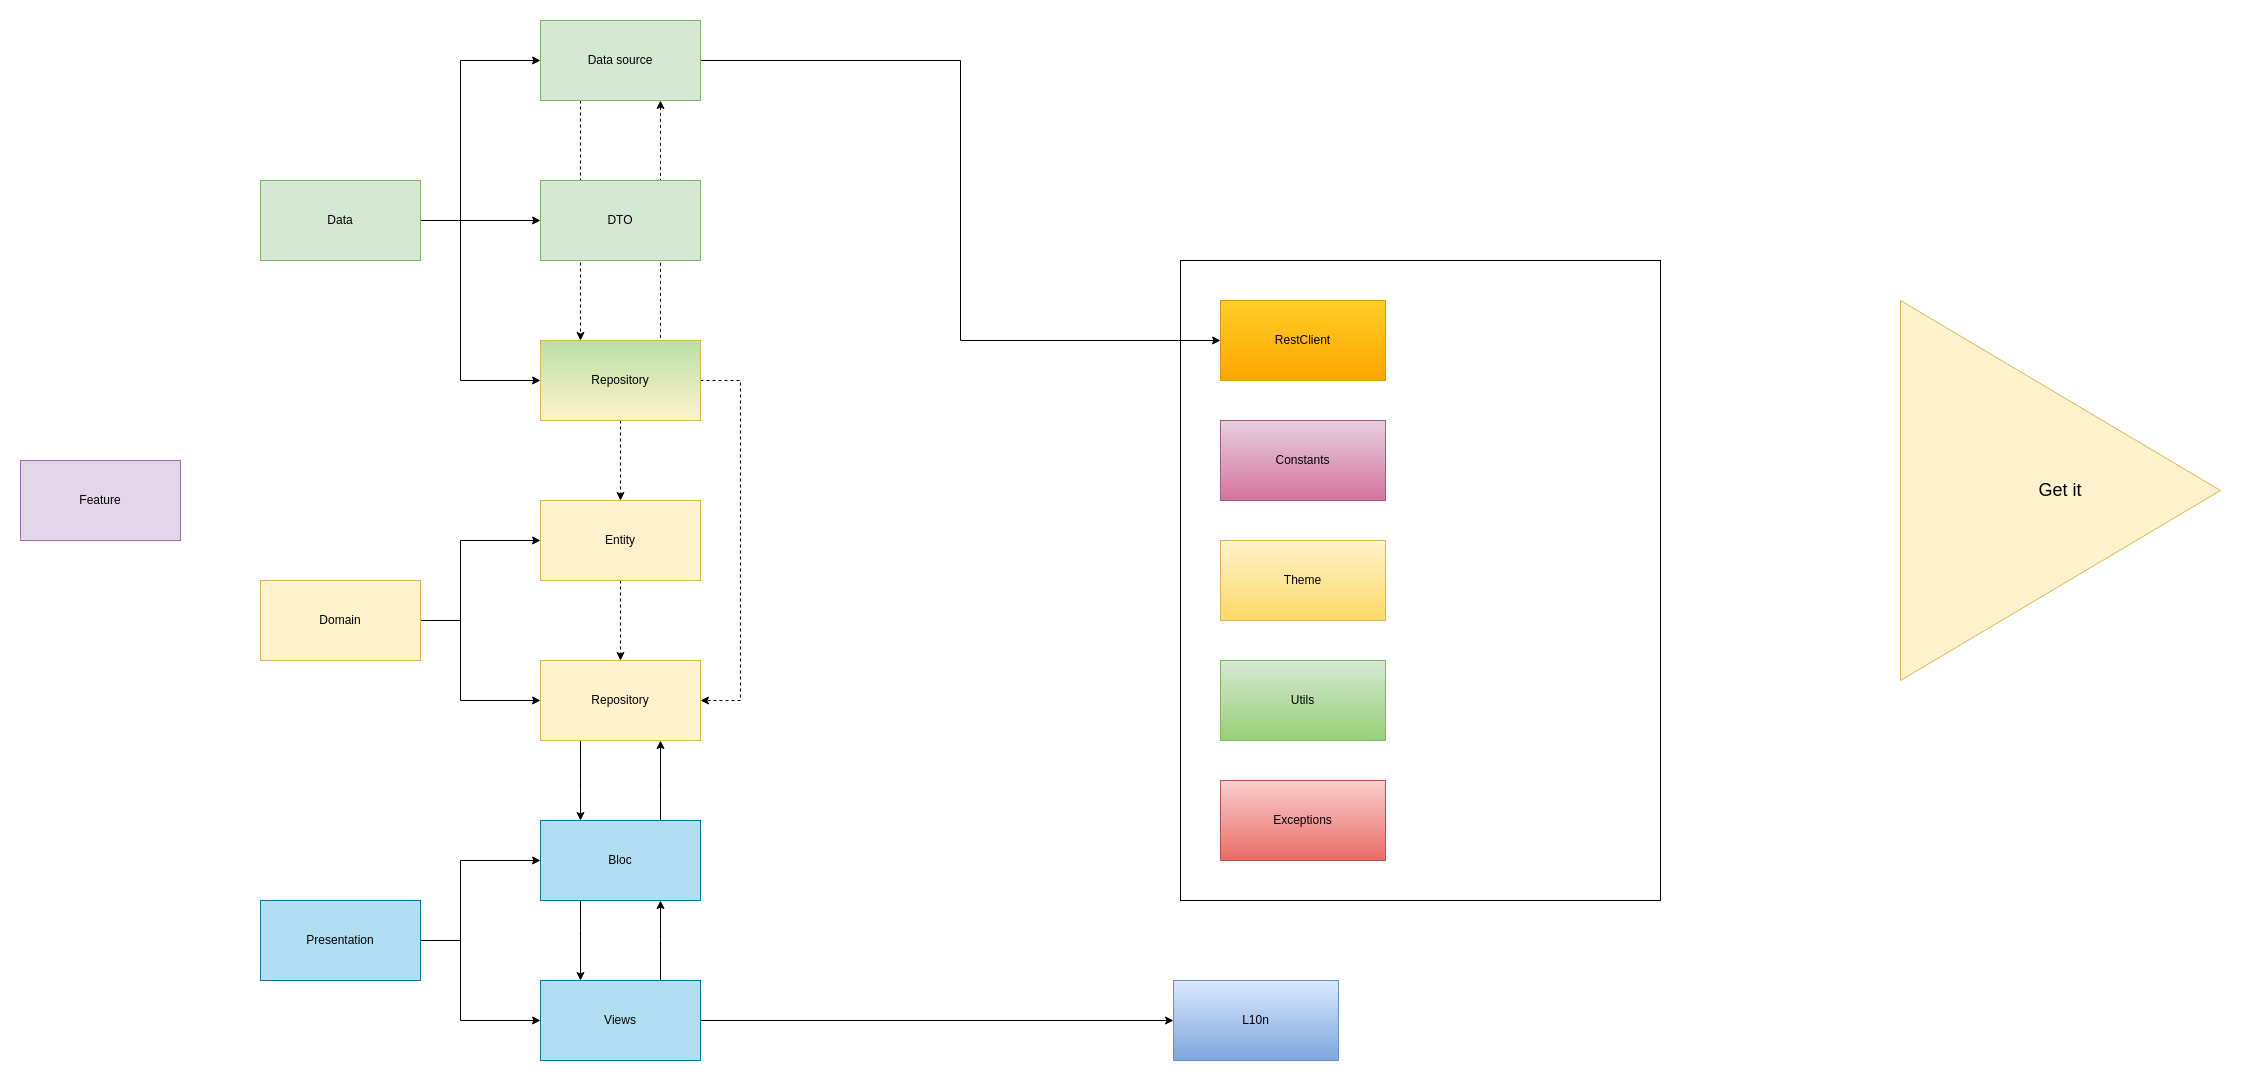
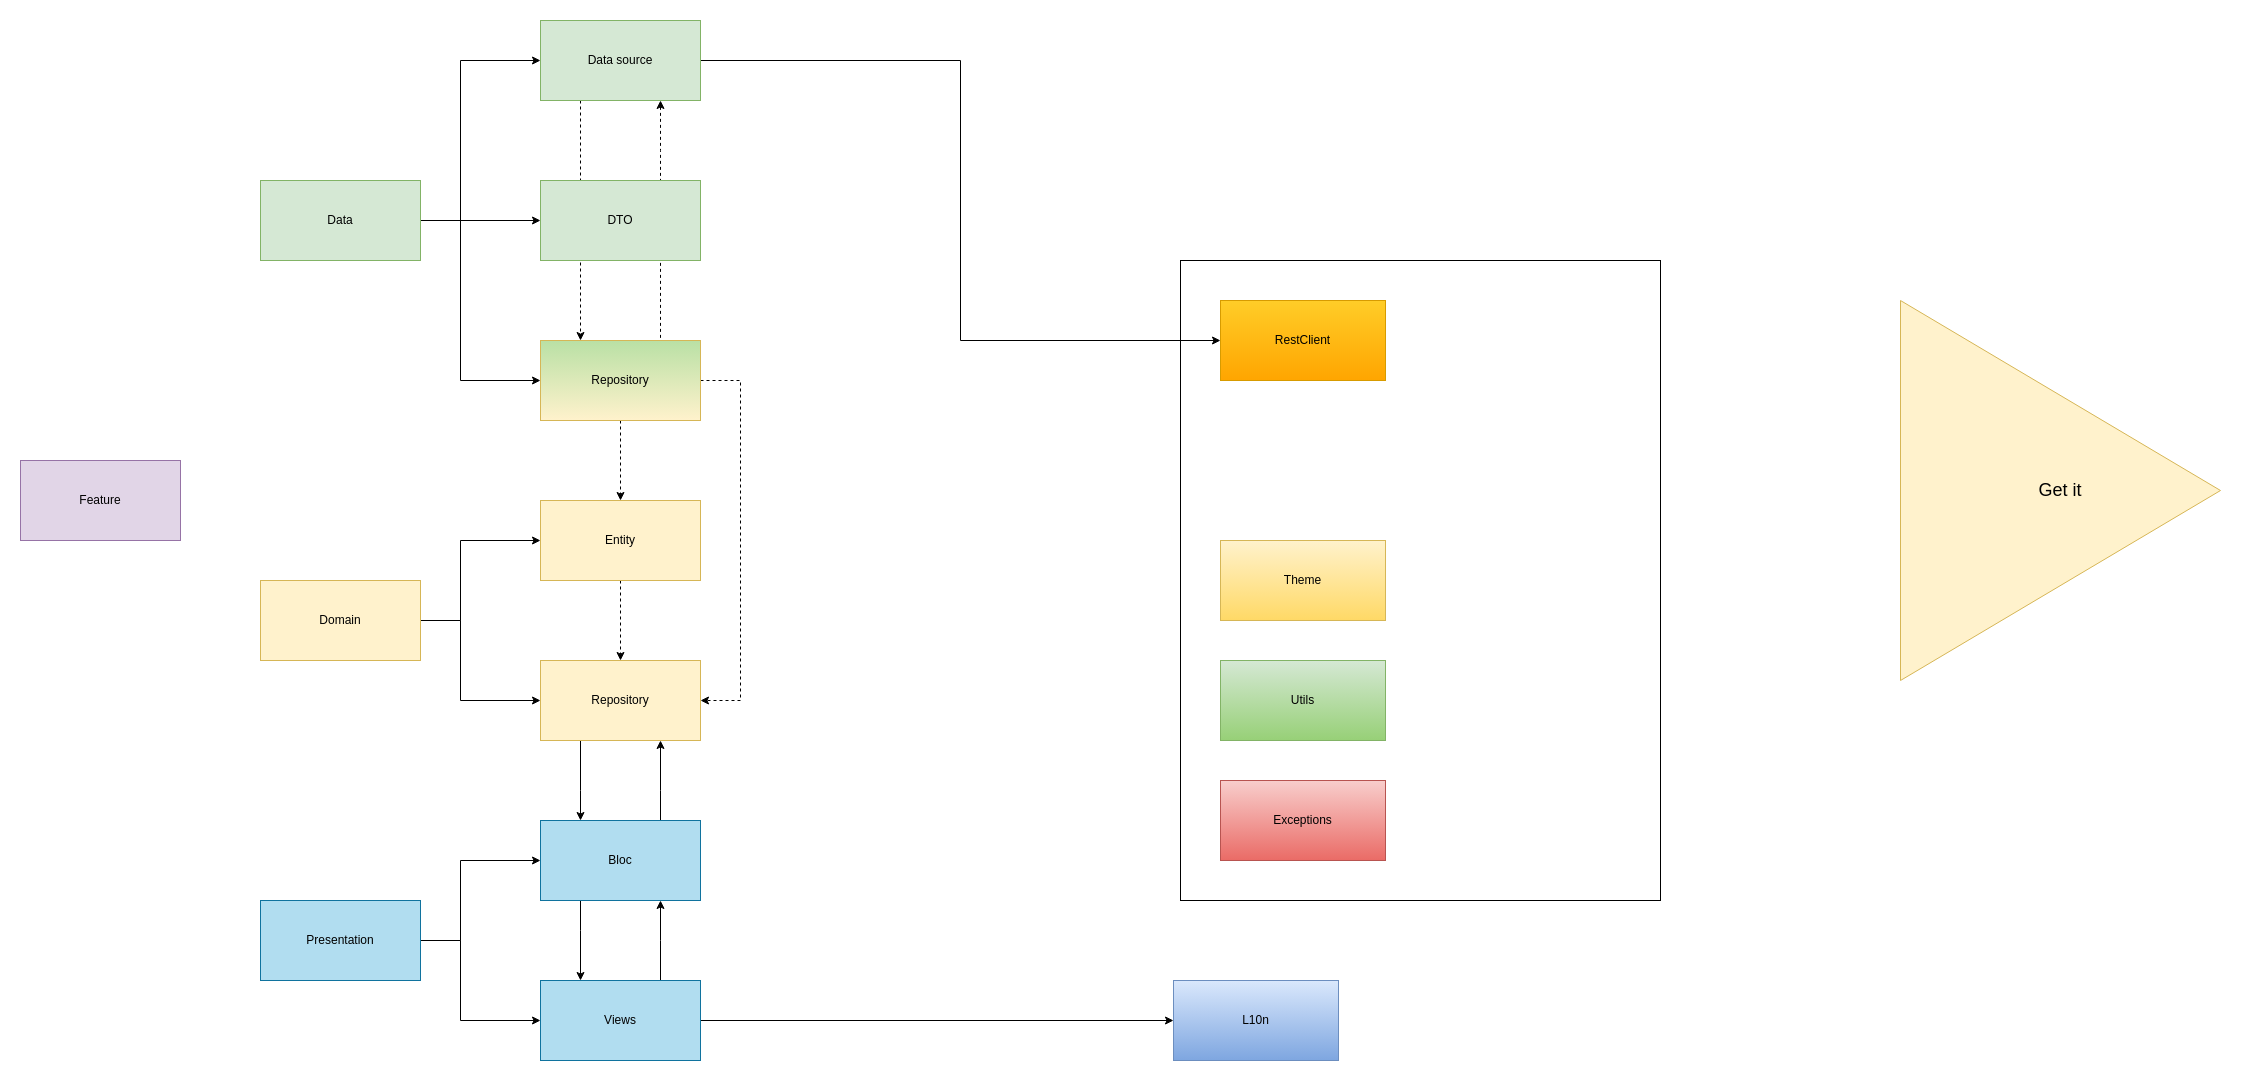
(1303, 461) -> none
